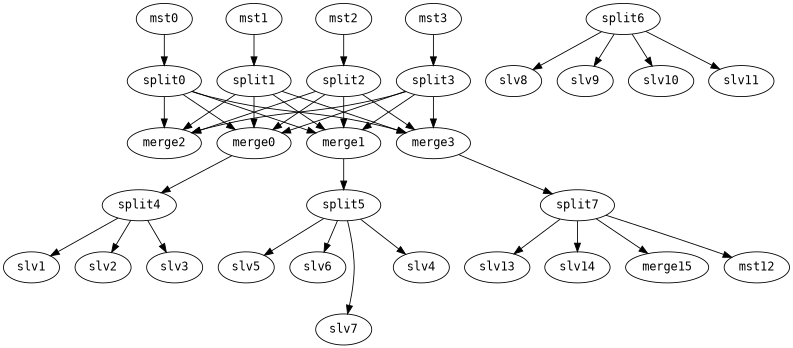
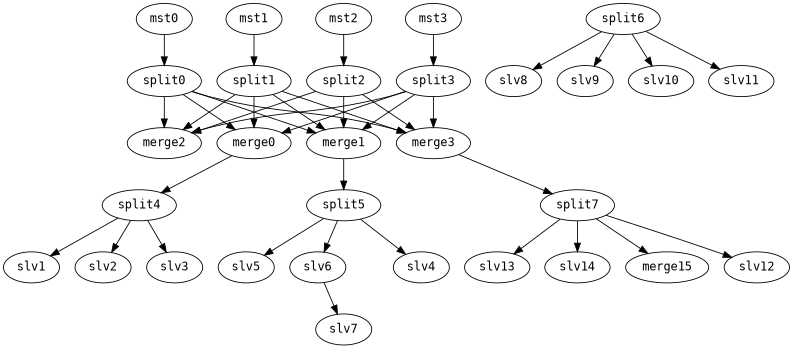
(302, 110) -> none
(354, 263) -> (329, 294)
(757, 267) -> (757, 267)
